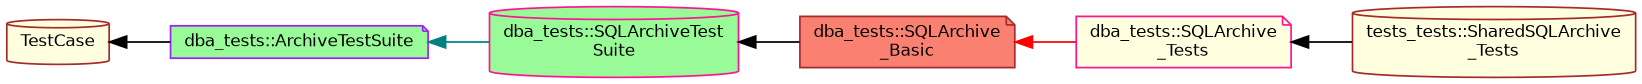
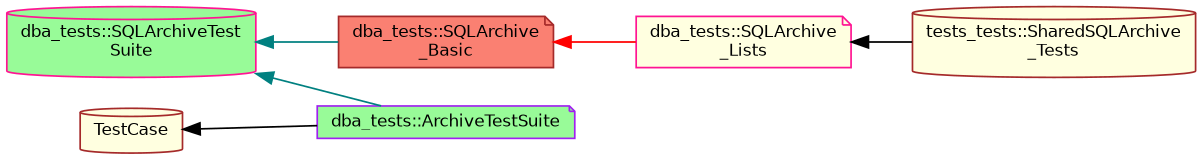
(468, 42) -> (327, 92)
(778, 42) -> (306, 42)
(1184, 42) -> (744, 42)
